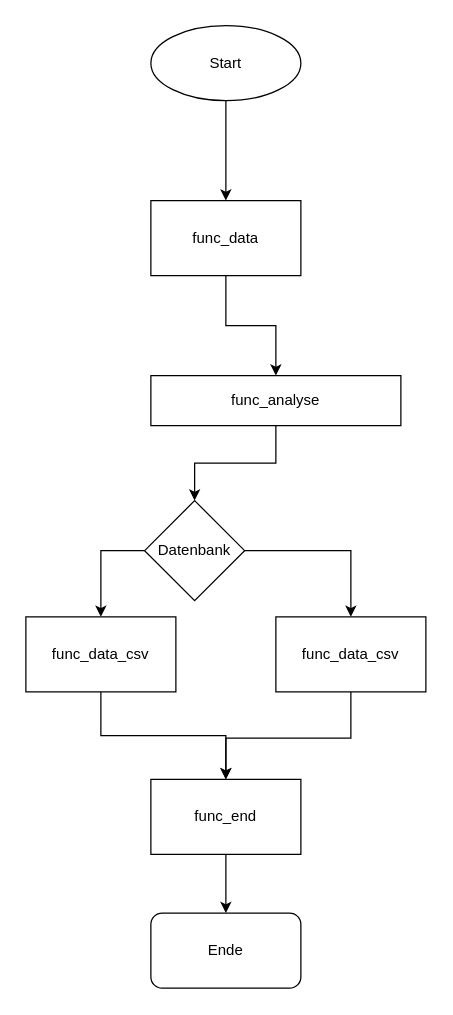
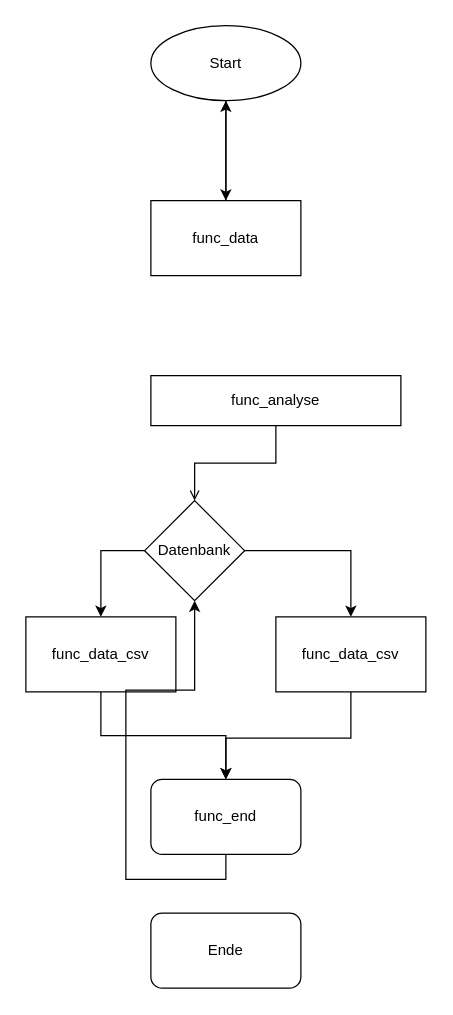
(247, 326) -> (226, 199)
(194, 491) -> (194, 493)
(226, 817) -> (226, 817)
(226, 891) -> (126, 761)
